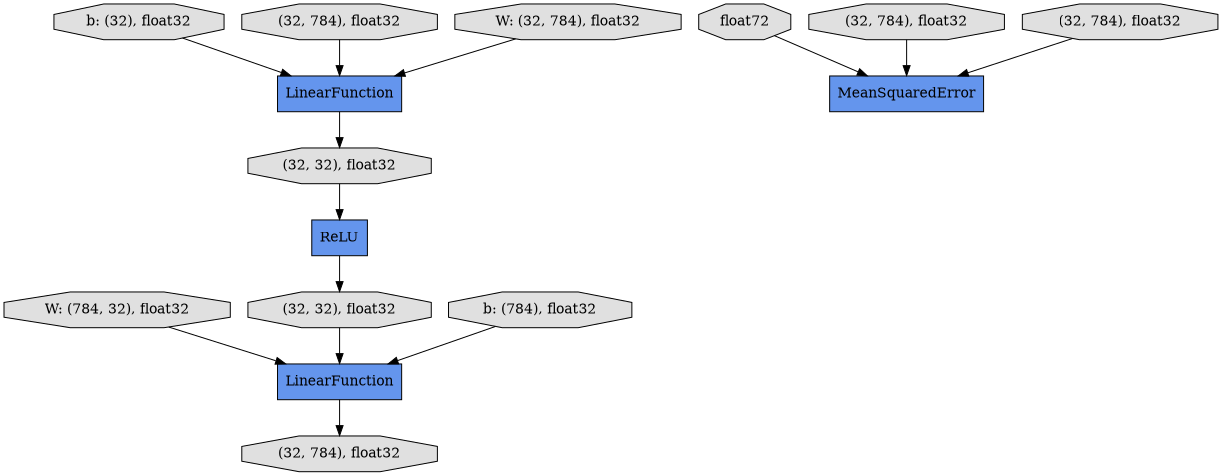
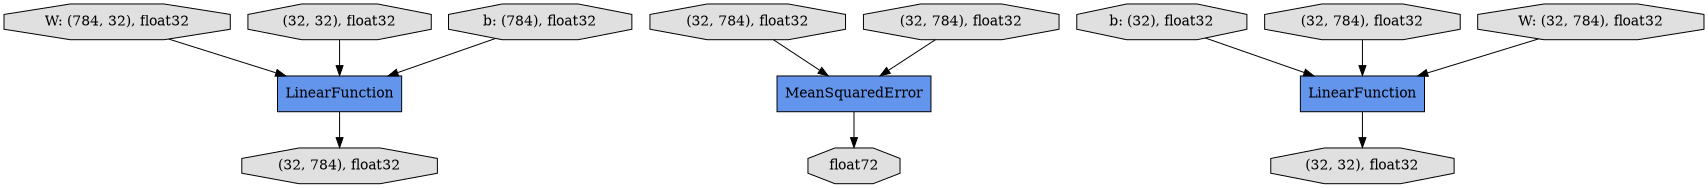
(816, 54) -> (854, 125)
(340, 238) -> none
